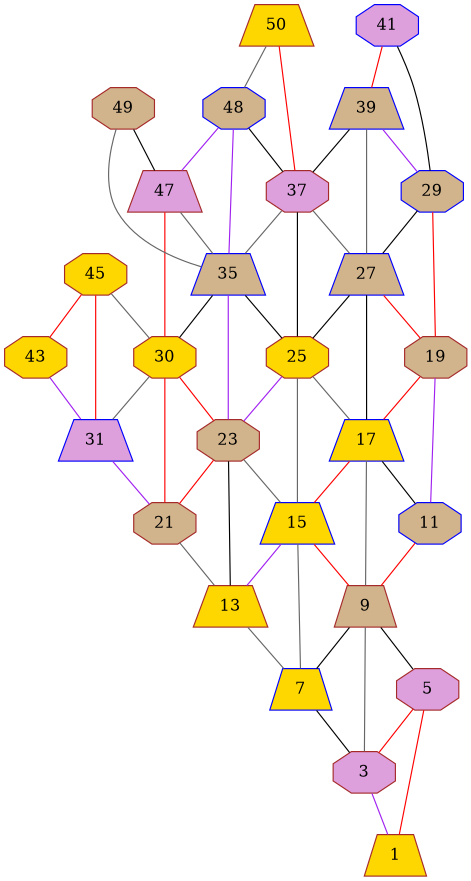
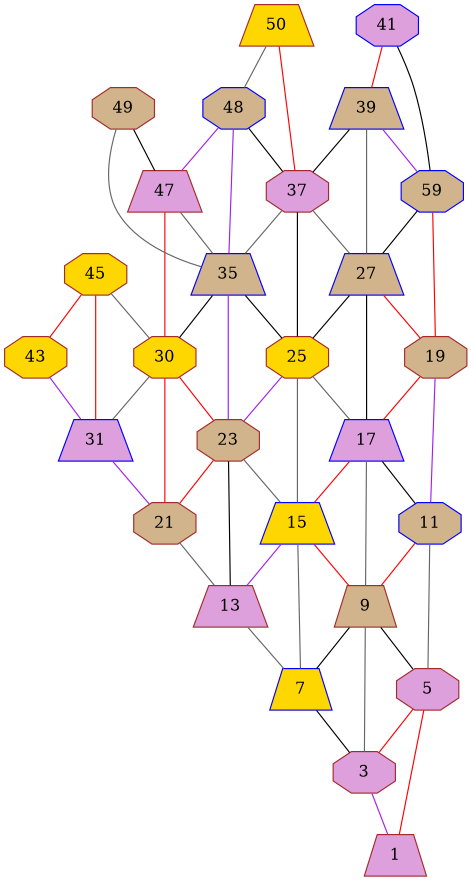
(432, 191) -> (432, 191)
(367, 440) -> (367, 440)
(231, 606) -> (231, 606)
none -> (429, 606)
(395, 855) -> (395, 855)
